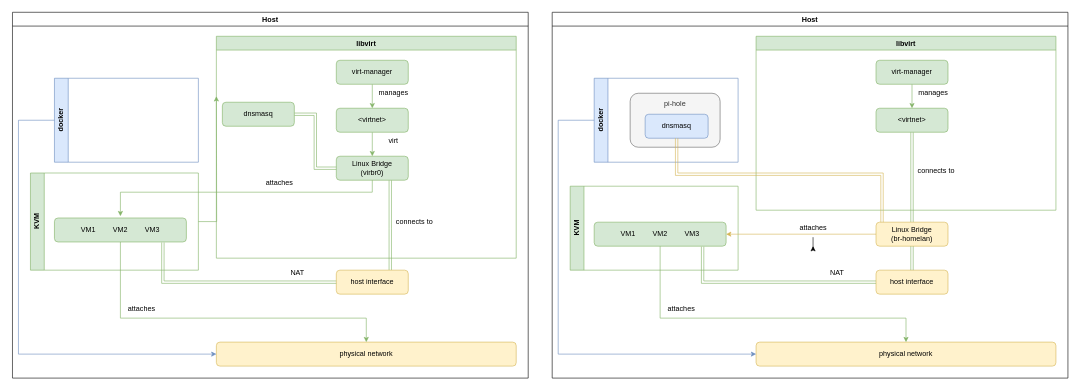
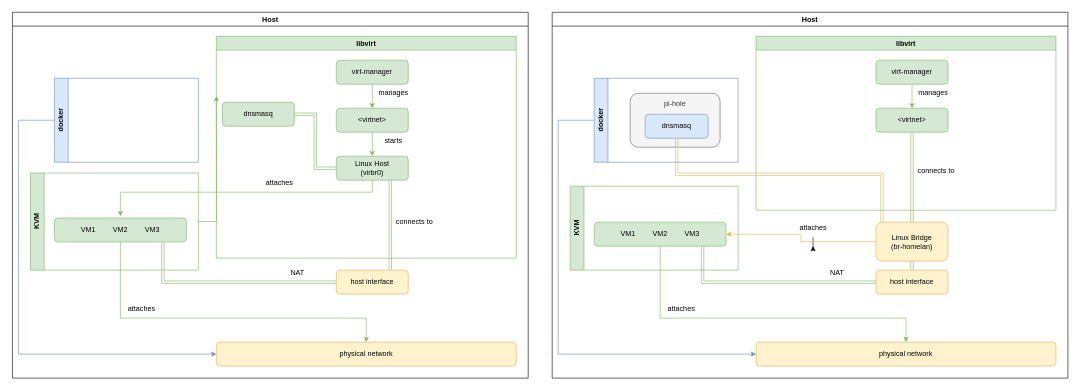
(394, 141) -> (394, 141)
(372, 168) -> (372, 168)
(912, 234) -> (912, 242)
